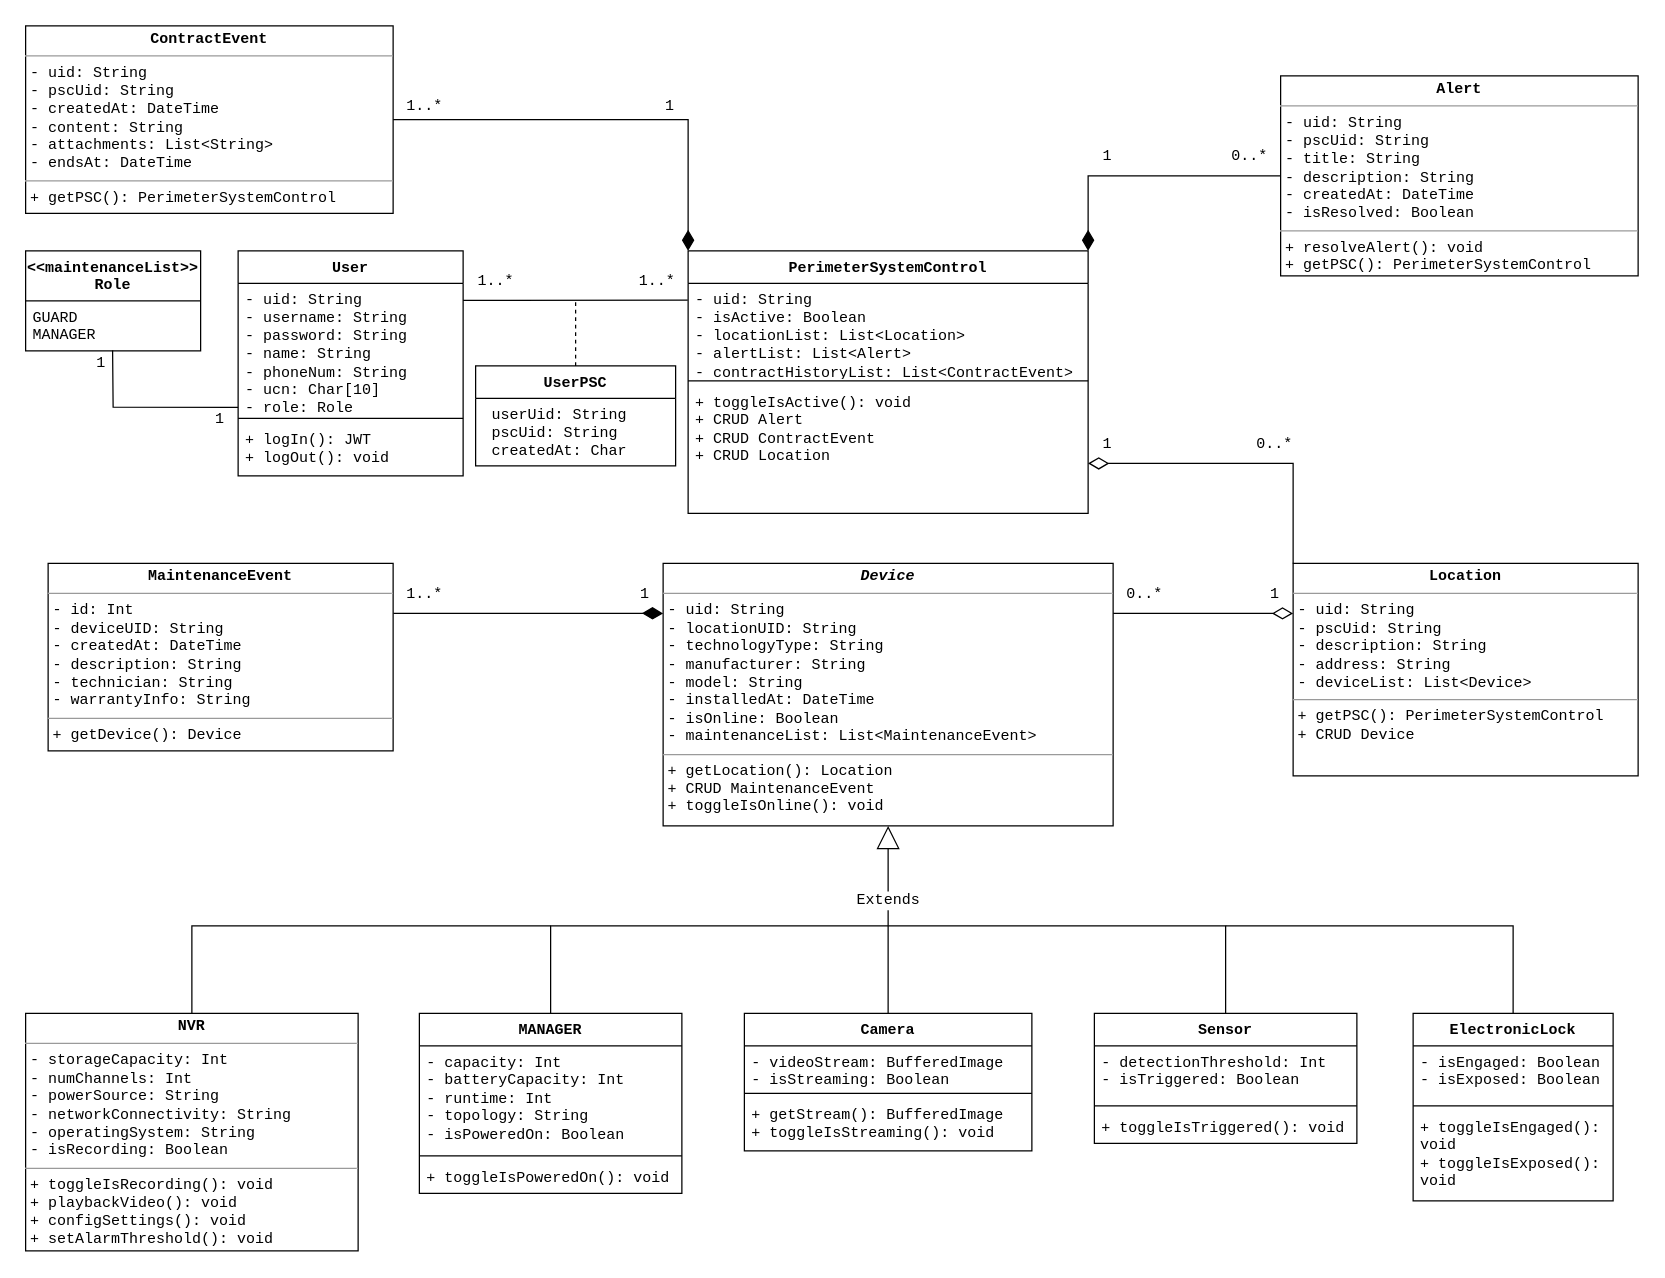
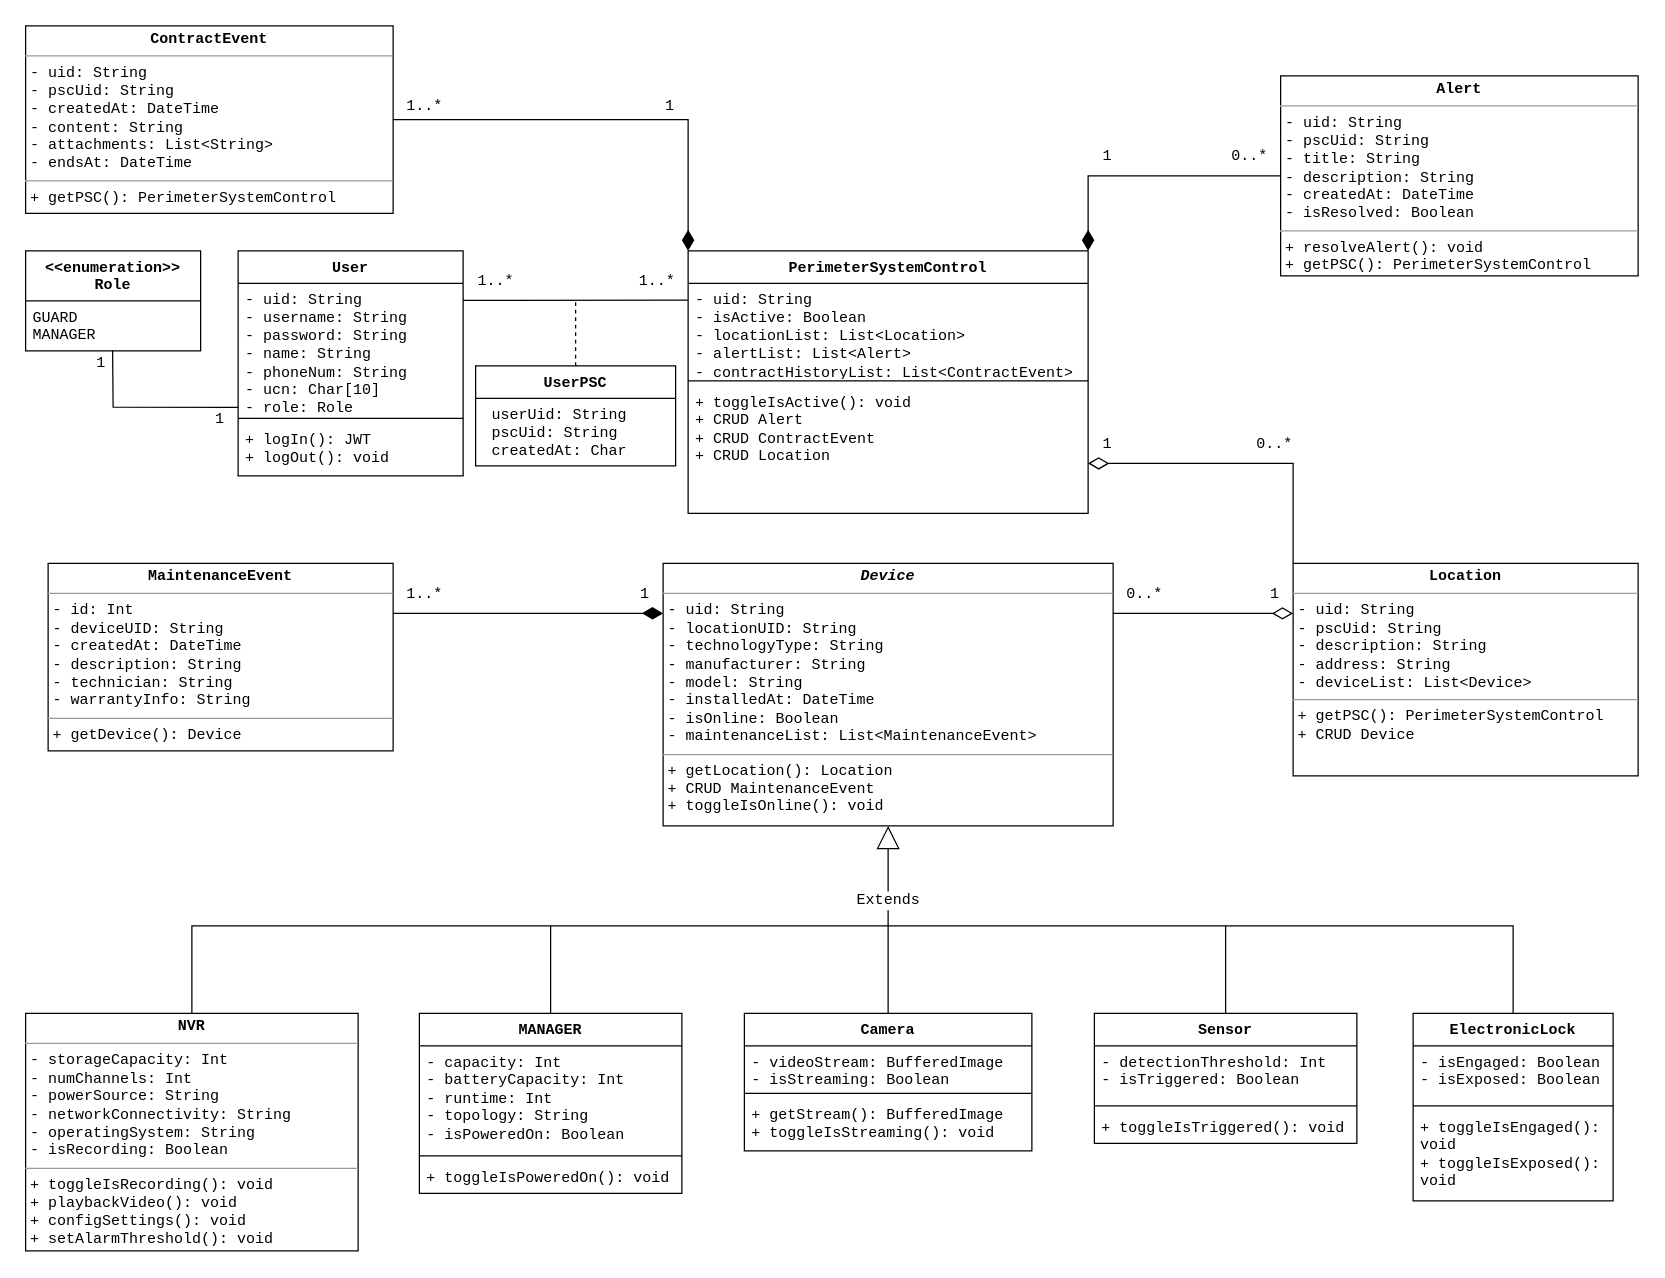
(113, 277) -> (113, 277)
